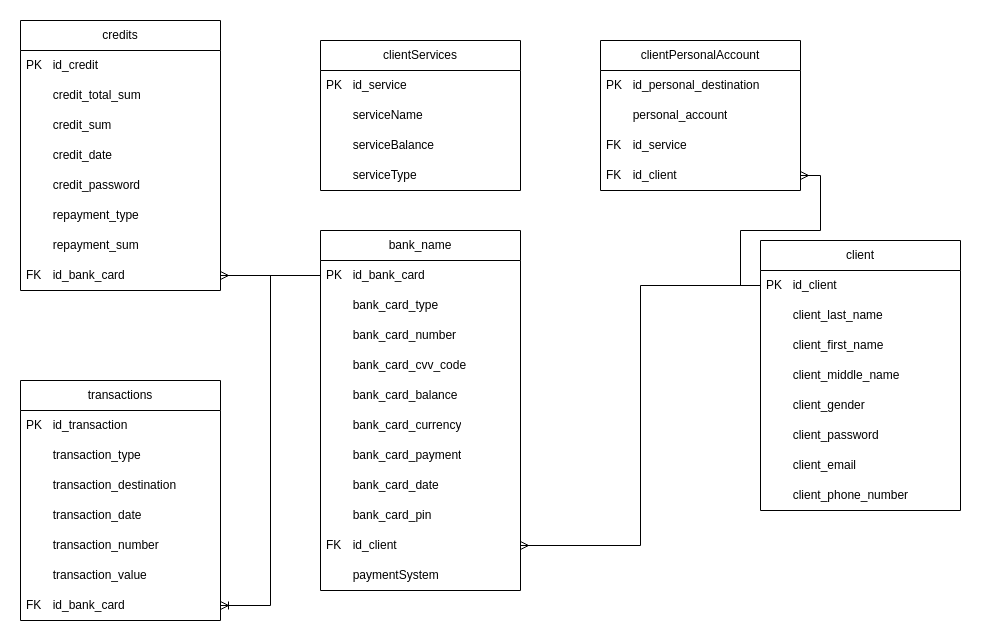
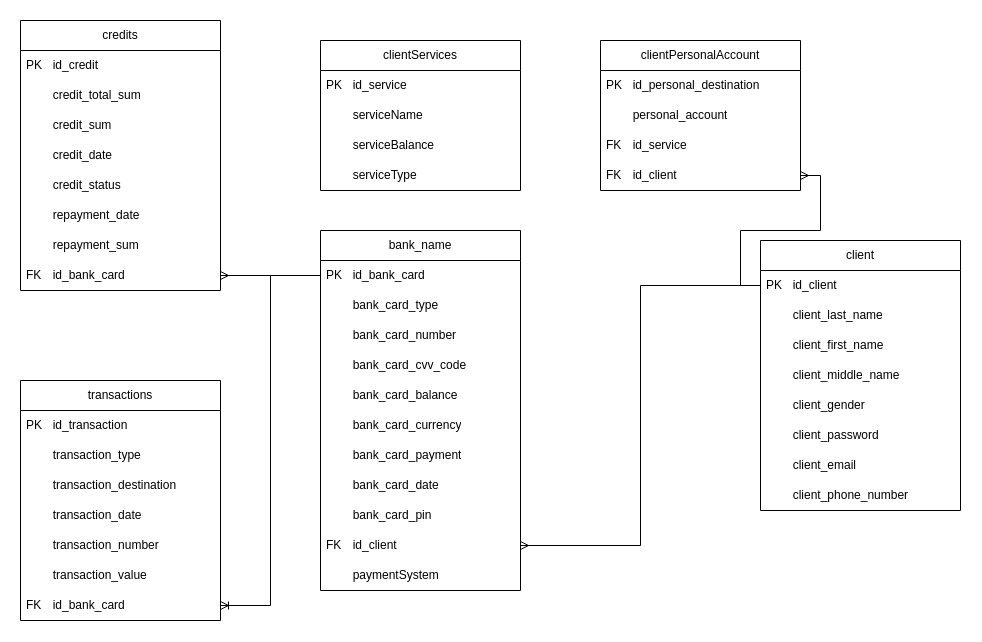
(75, 186) -> (69, 186)
(74, 216) -> (74, 216)
